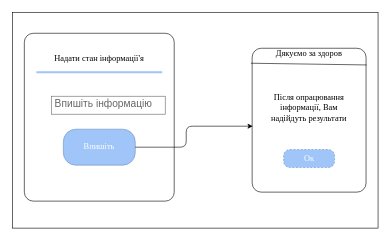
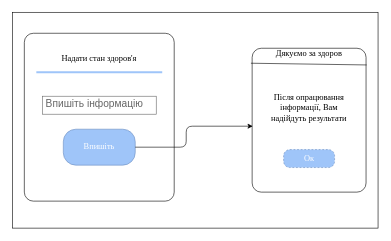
(99, 59) -> (99, 59)
(108, 105) -> (99, 105)
